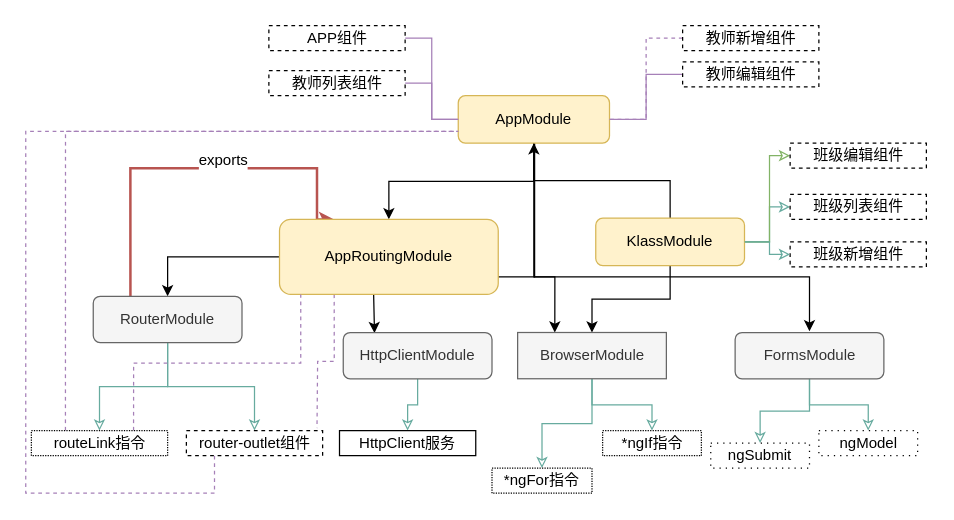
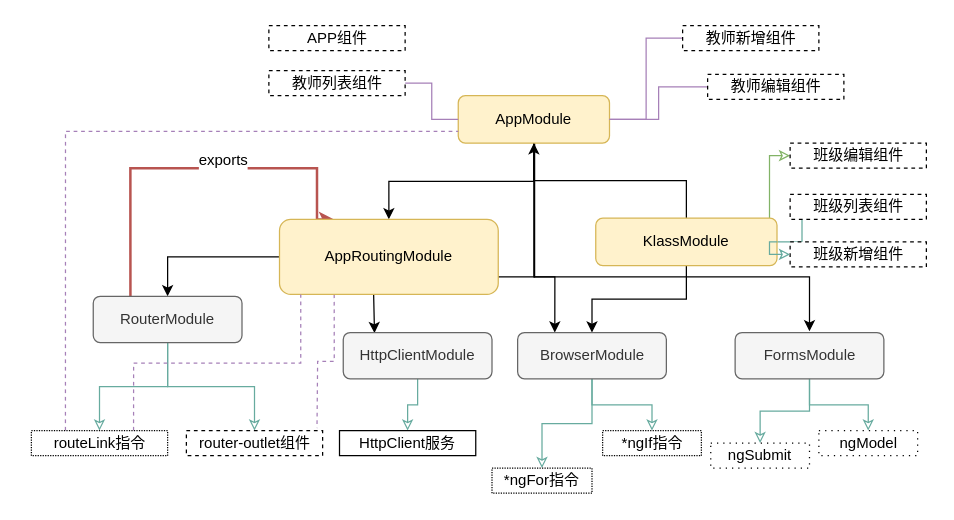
(647, 38) -> (647, 38)
(432, 47) -> none
(751, 74) -> (776, 87)
(670, 242) -> (686, 242)
(592, 356) -> (592, 356)
(26, 407) -> none
